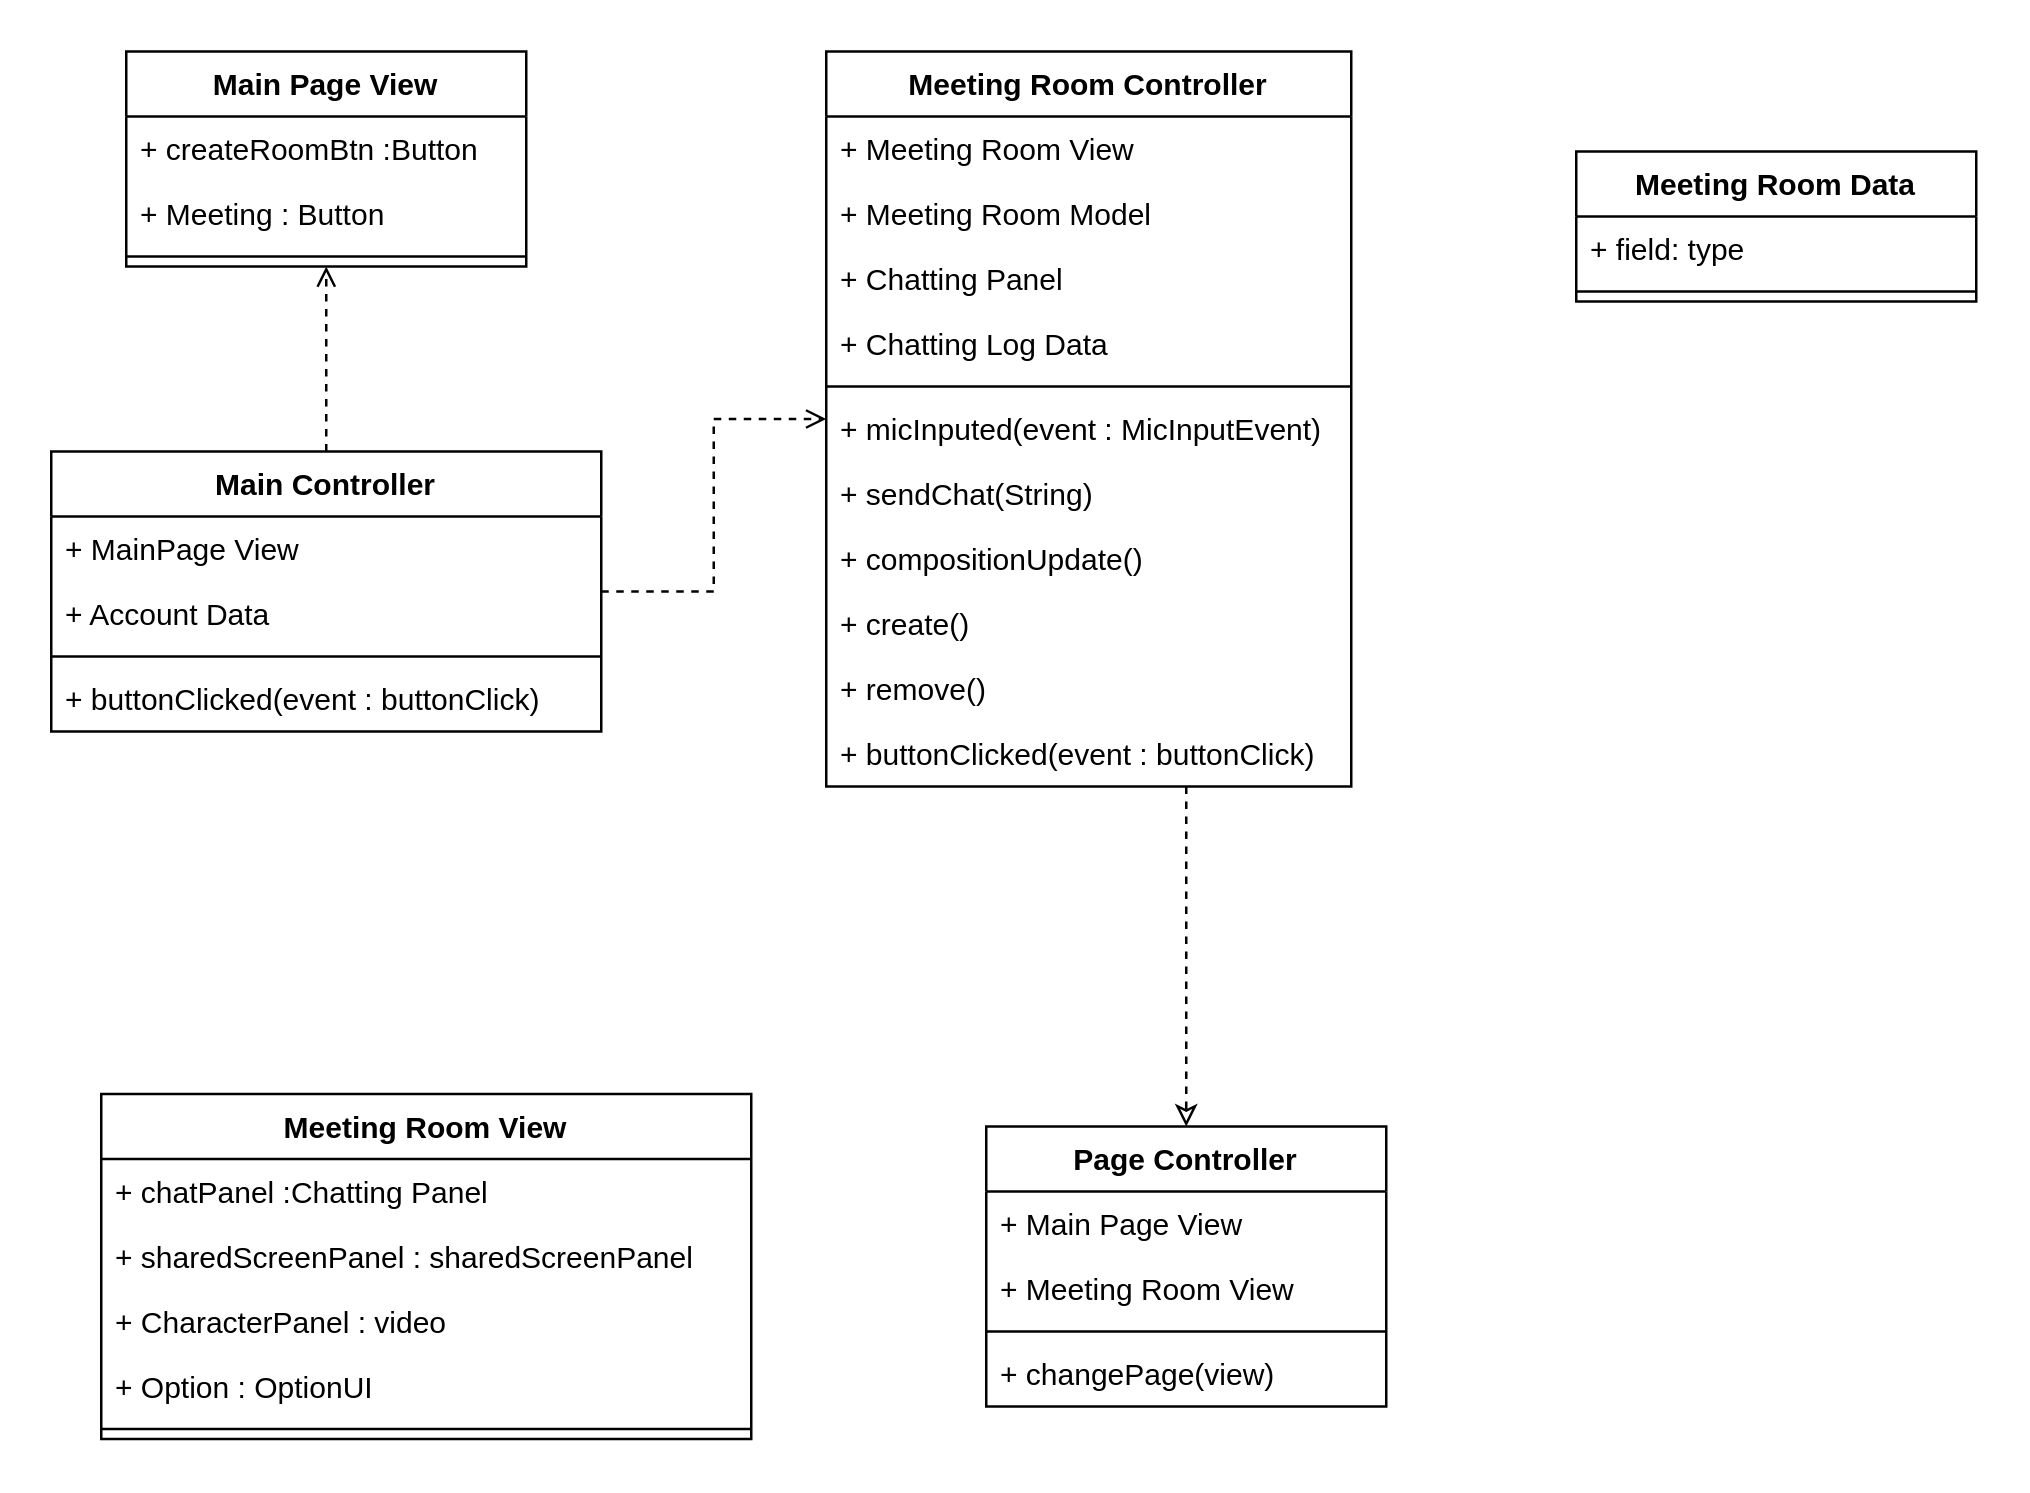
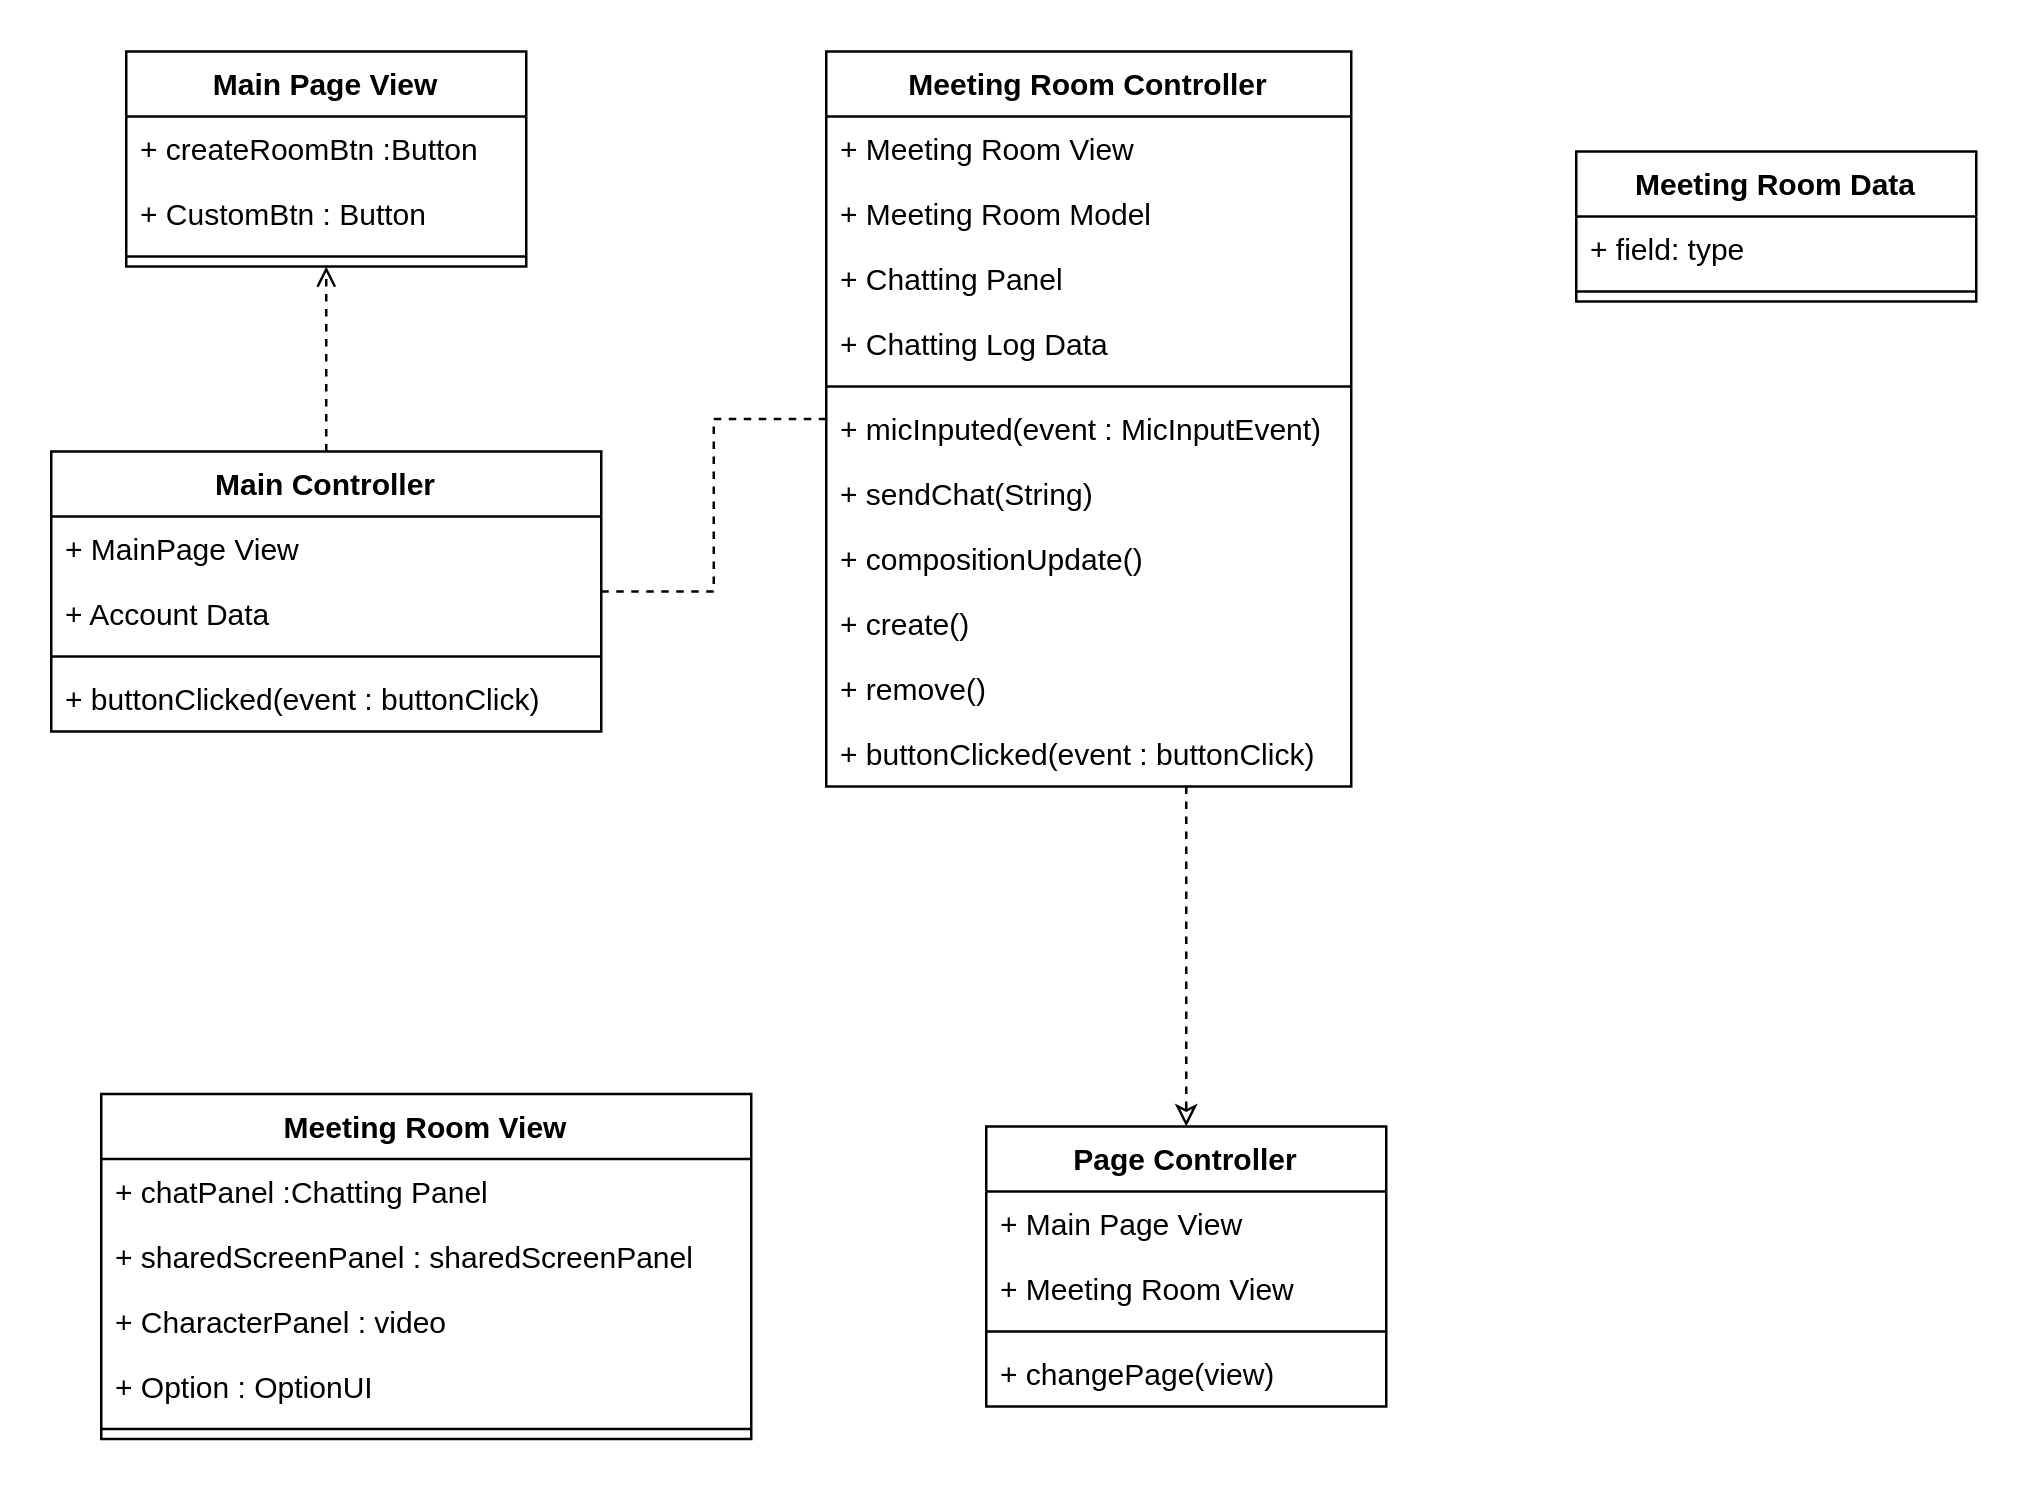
(272, 215) -> (292, 215)
(817, 419) -> (818, 419)
